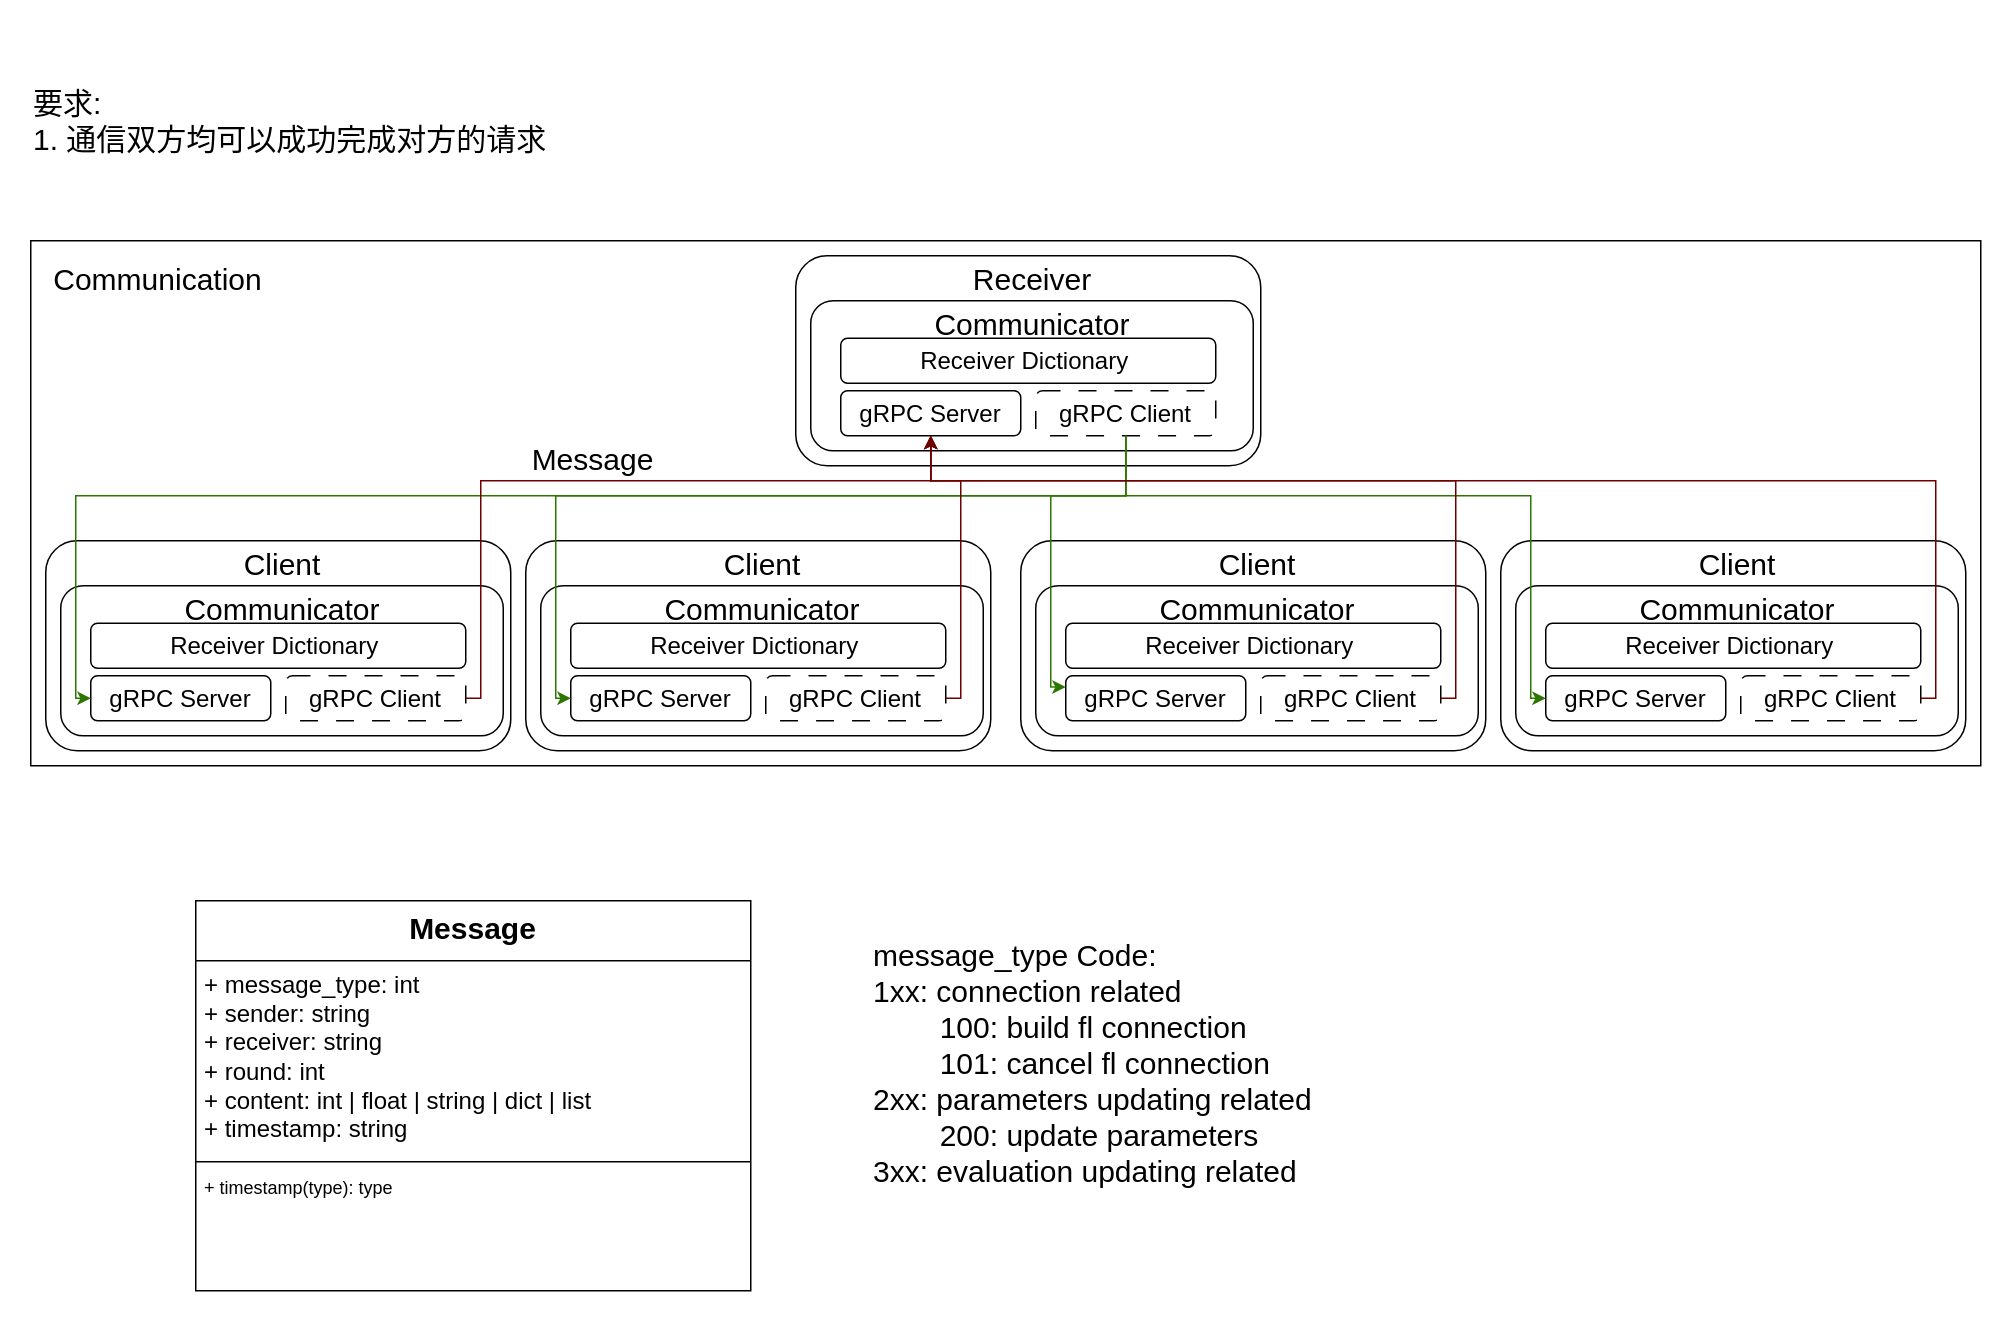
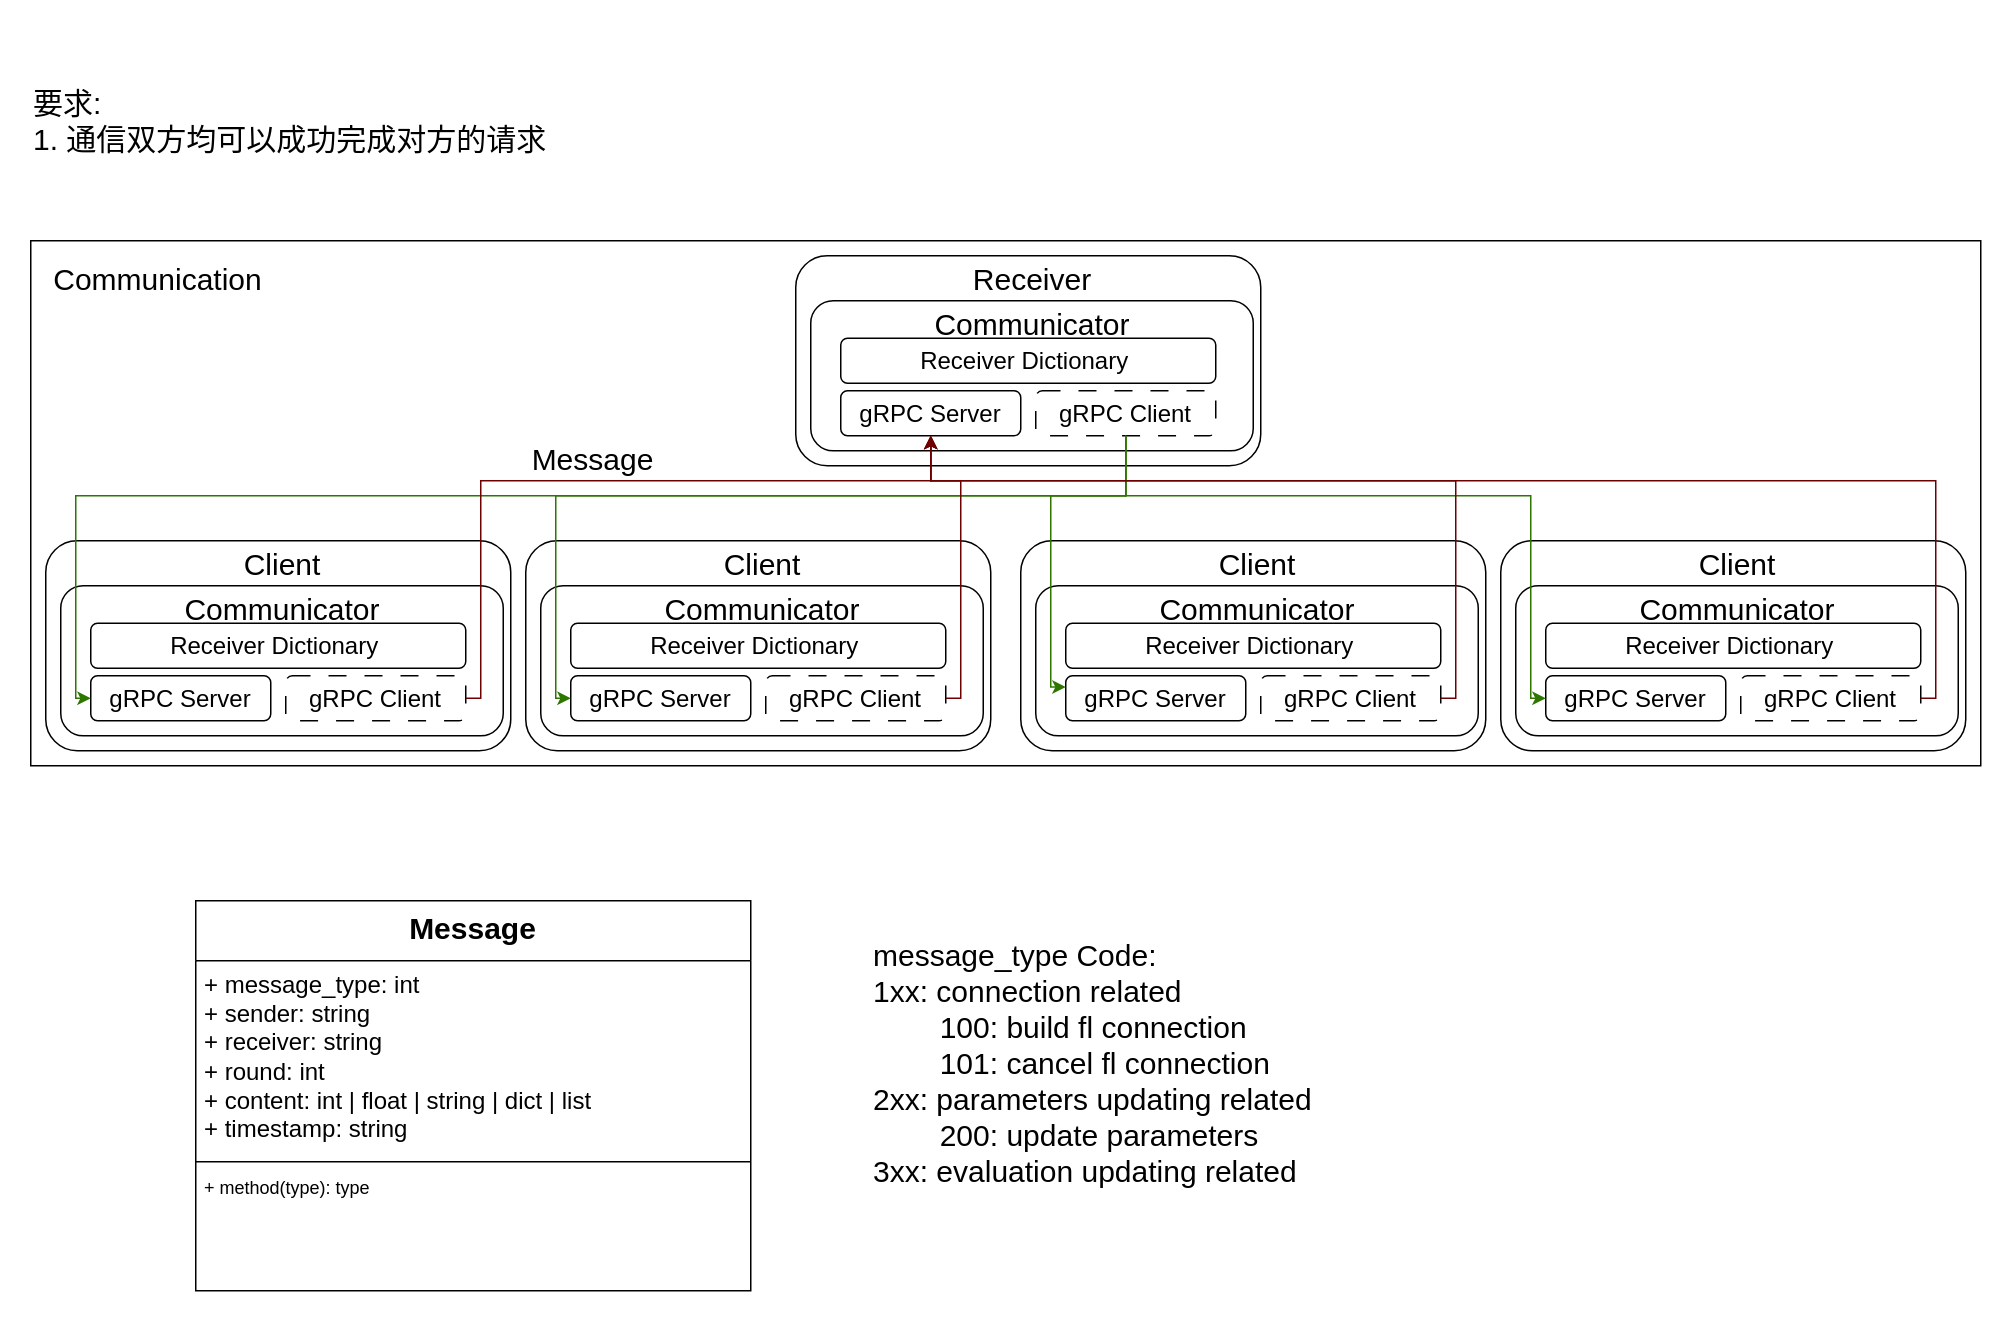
(311, 1189) -> (299, 1189)
